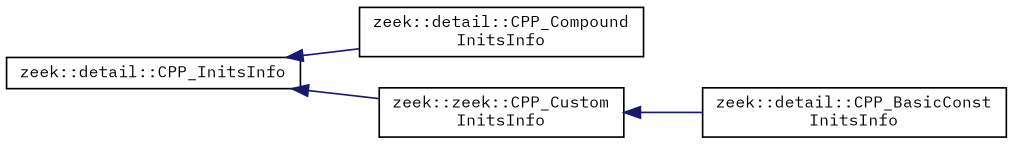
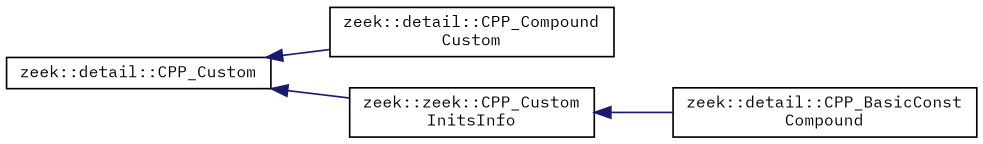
(502, 32) -> (472, 32)
(153, 73) -> (139, 73)
(854, 112) -> (825, 112)
